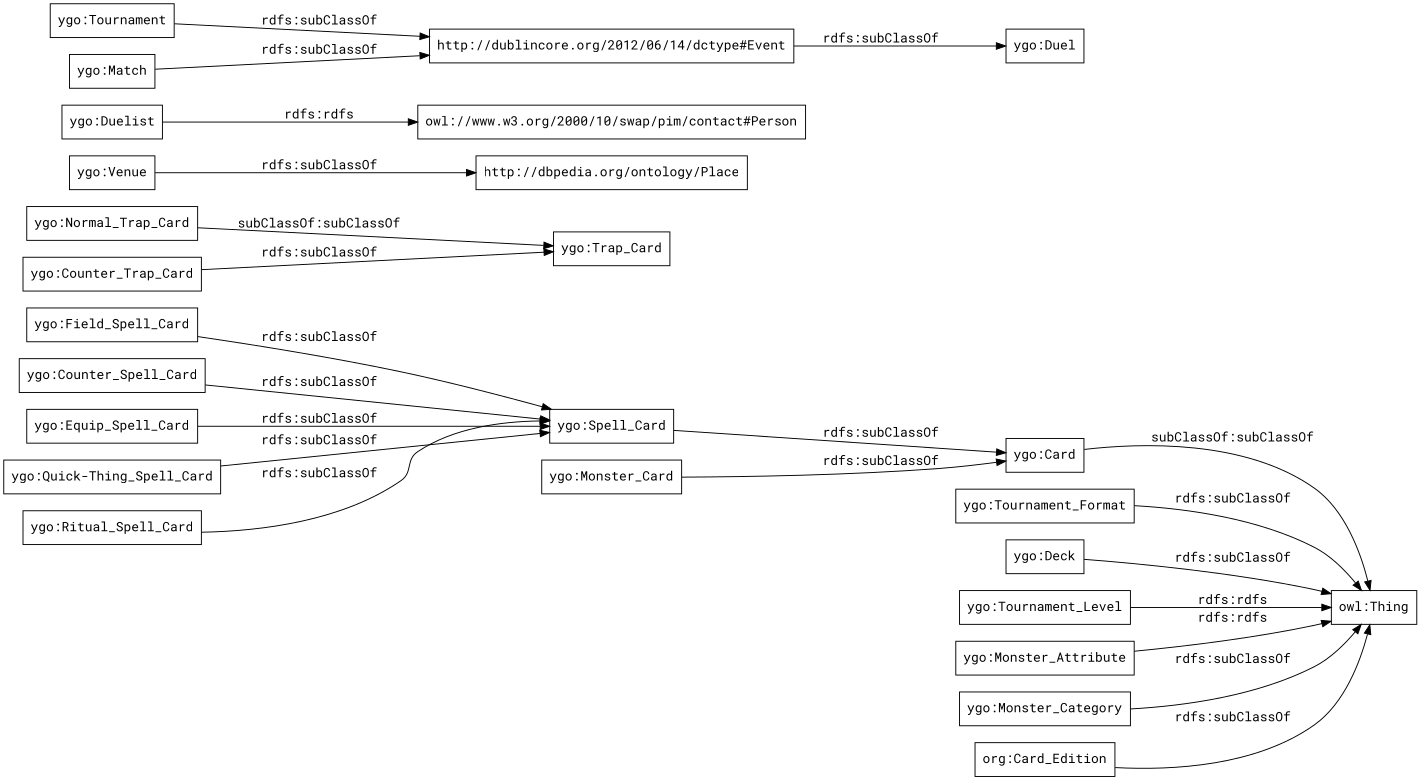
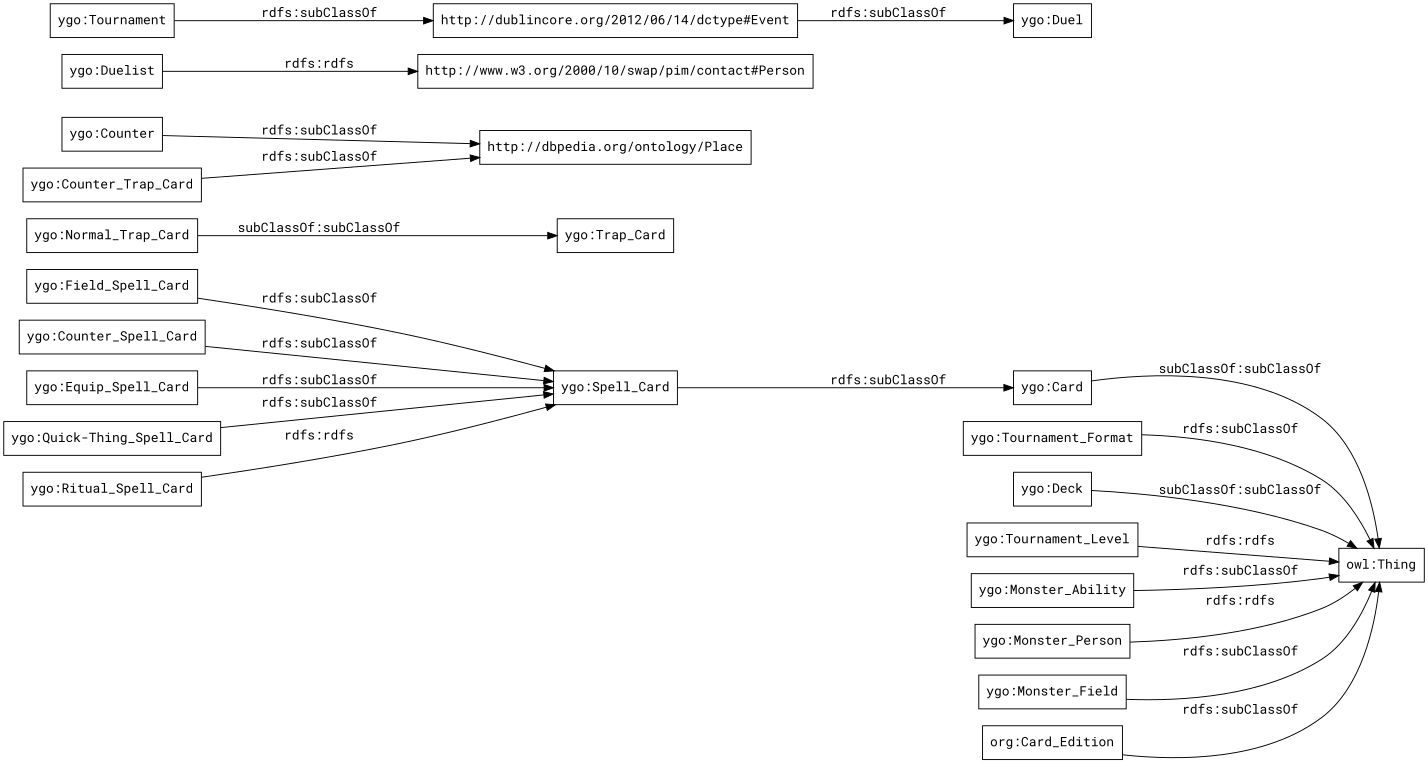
(112, 71) -> none
(612, 122) -> (615, 71)
(112, 173) -> (112, 134)
(373, 261) -> (336, 168)
(319, 474) -> (319, 436)
(612, 477) -> none
(1233, 558) -> (1240, 491)
none -> (1052, 591)
(1045, 658) -> (1052, 641)
(1045, 709) -> (1052, 692)
